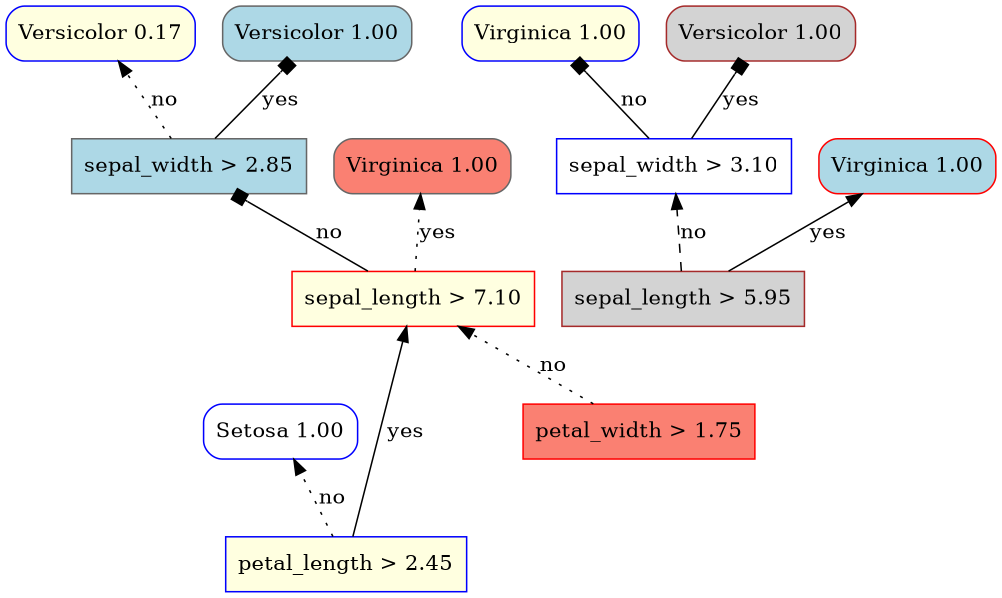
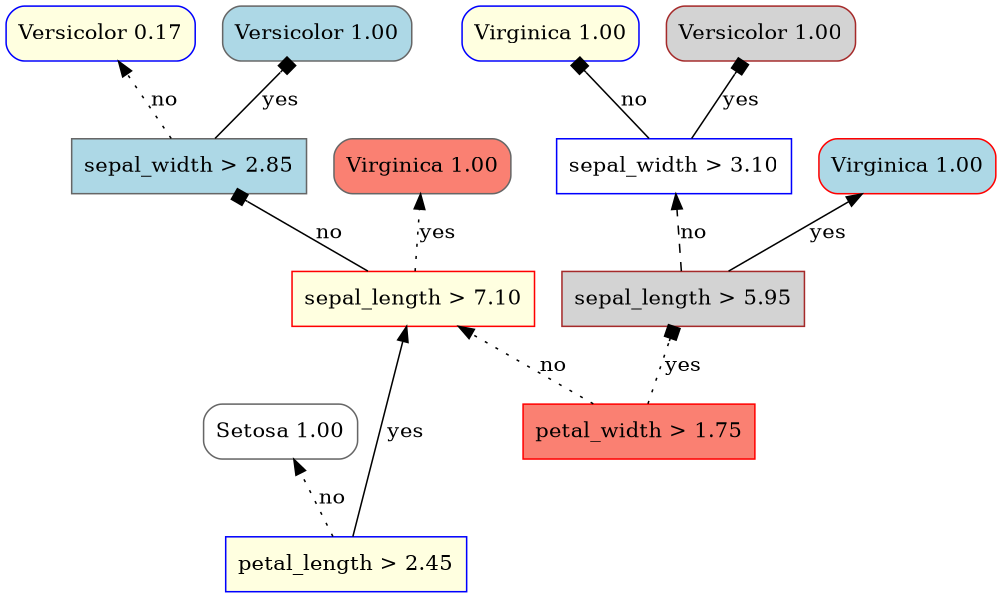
none -> (659, 373)
(281, 432) -> (281, 432)
